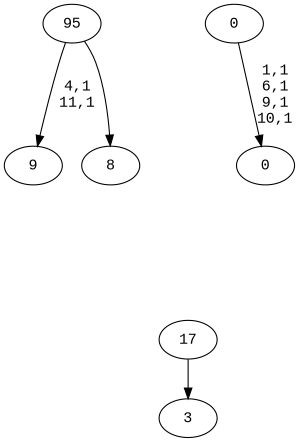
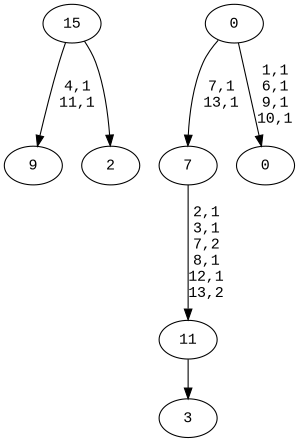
(72, 24) -> (72, 24)
(111, 166) -> (111, 166)
none -> (188, 166)
(188, 340) -> (188, 340)
